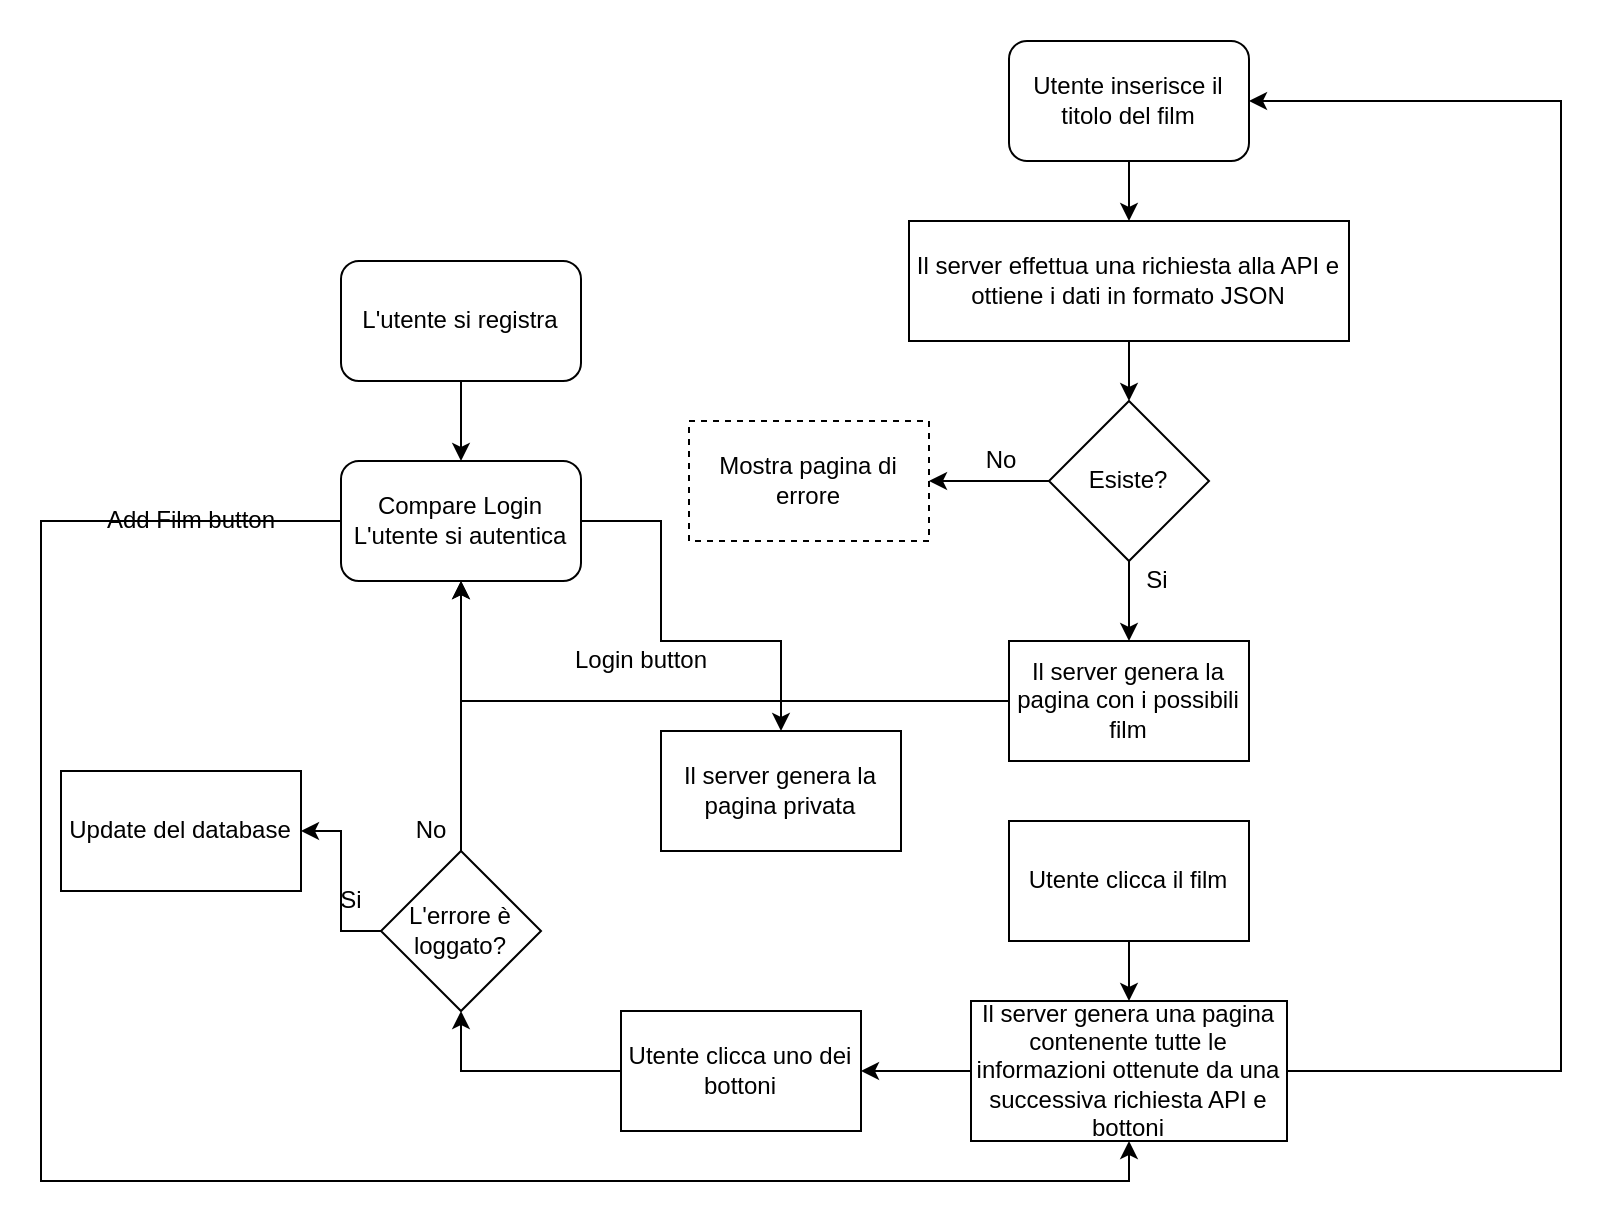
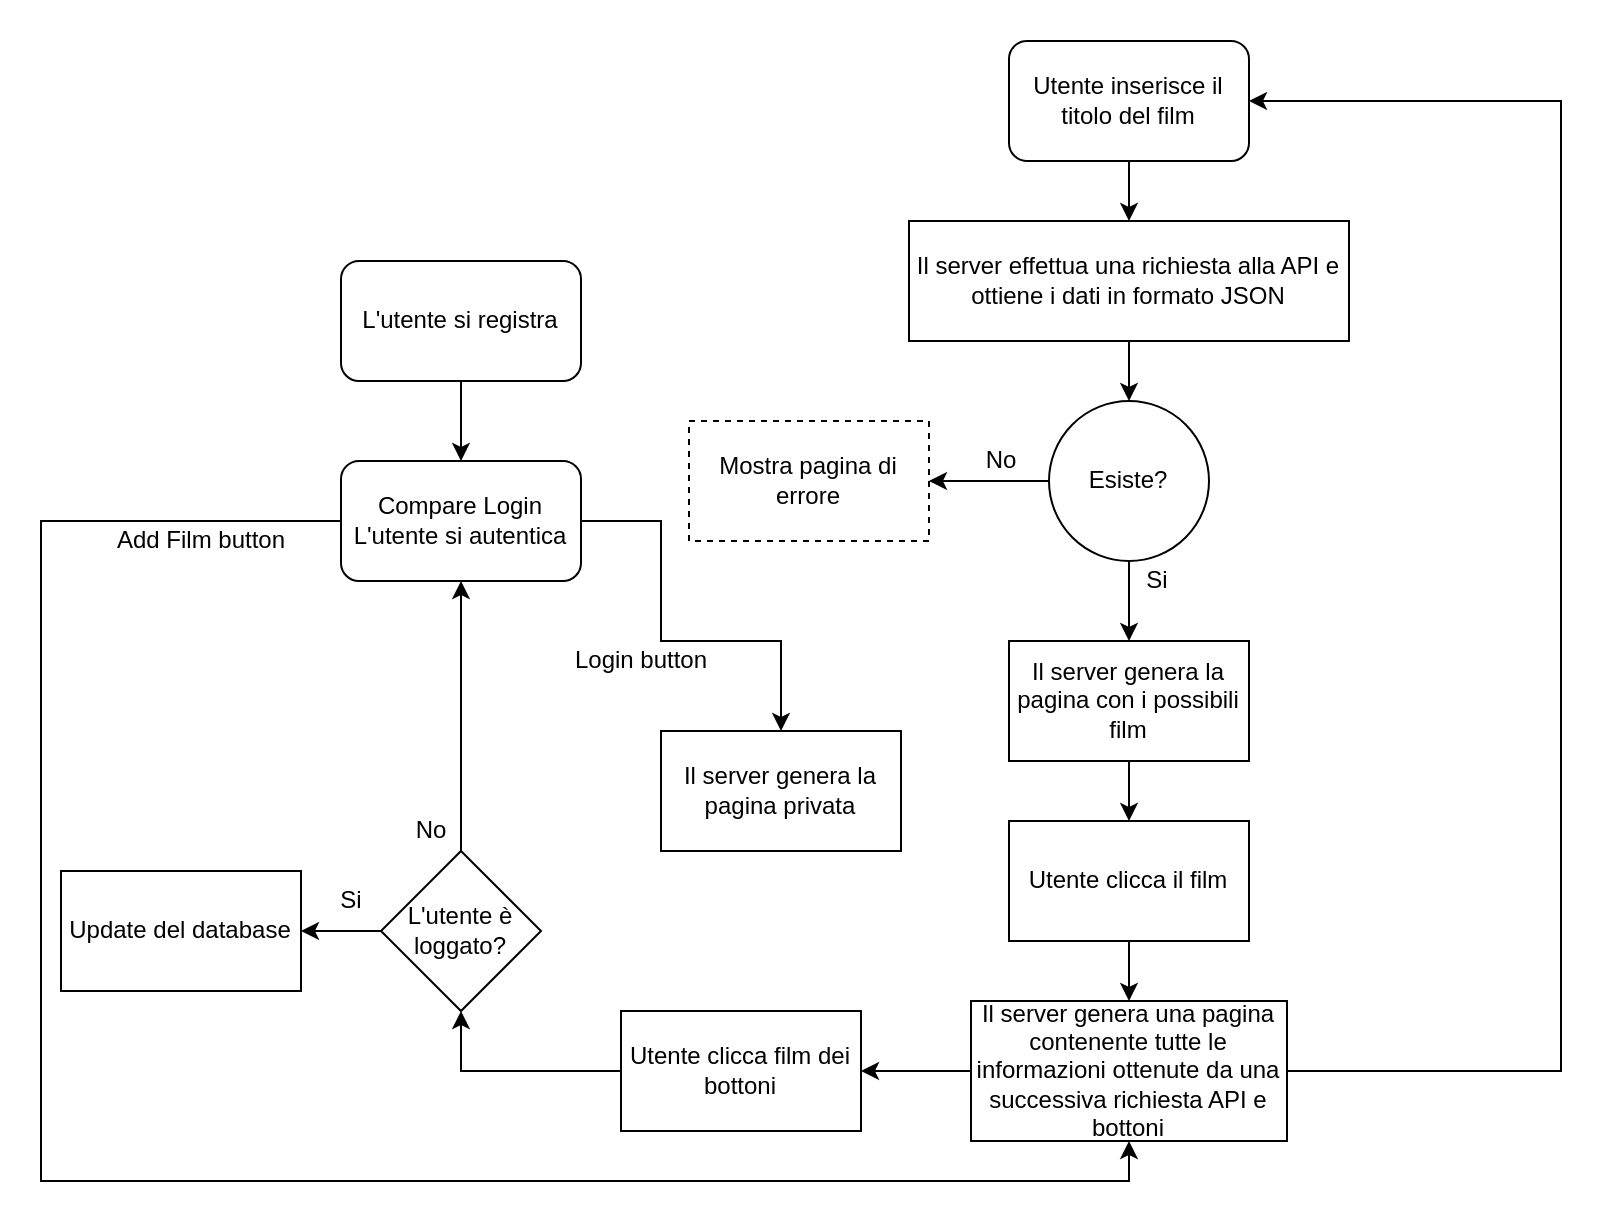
(1129, 481) -> (1129, 481)
(191, 521) -> (201, 541)
(737, 701) -> (1129, 798)
(181, 831) -> (181, 931)
(461, 931) -> (461, 931)
(741, 1071) -> (741, 1071)
